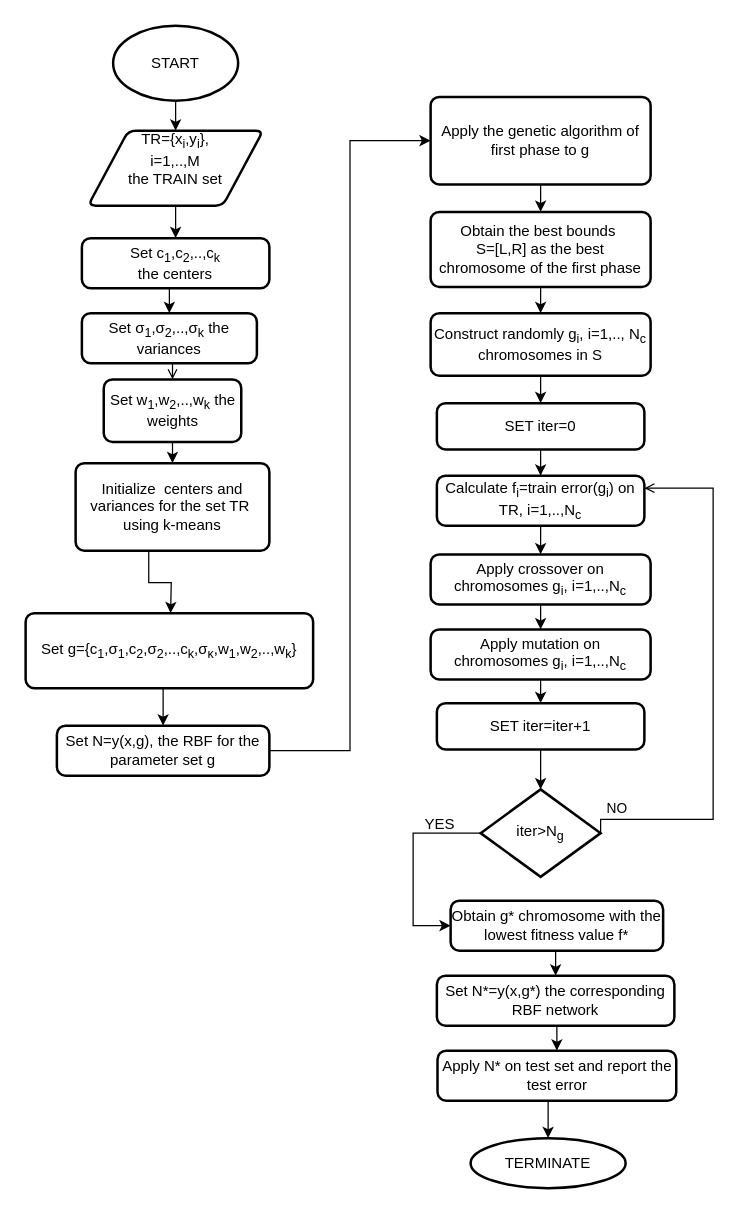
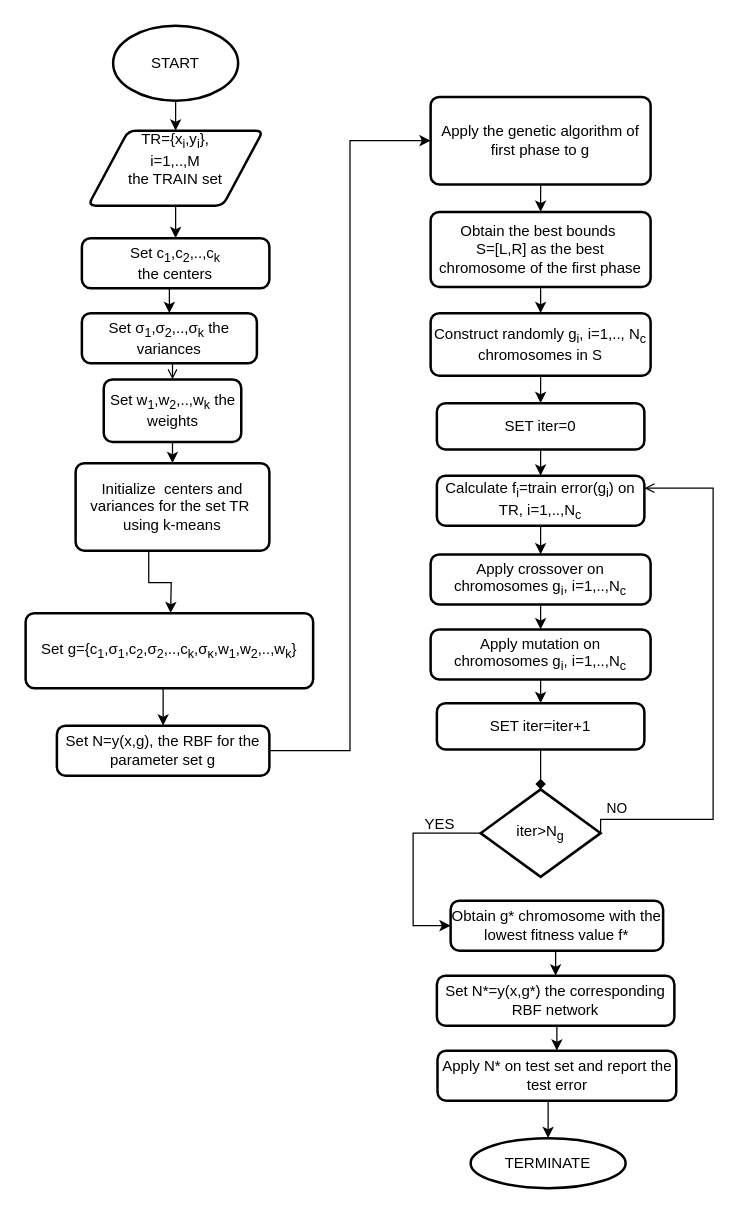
(541, 779) -> (541, 778)
